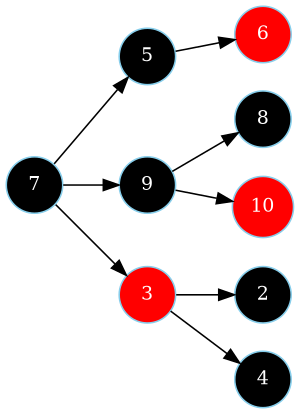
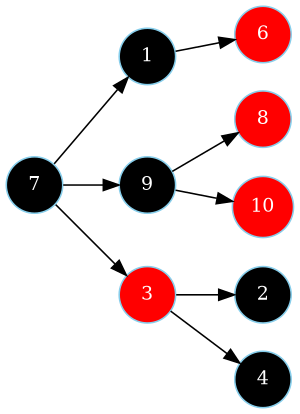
(147, 56) -> (147, 56)
(263, 119) -> (263, 119)
